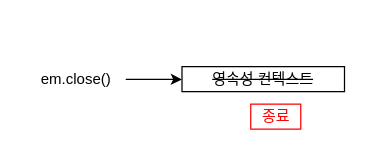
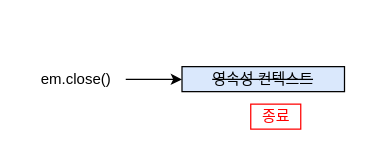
(263, 79) -> (263, 79)
